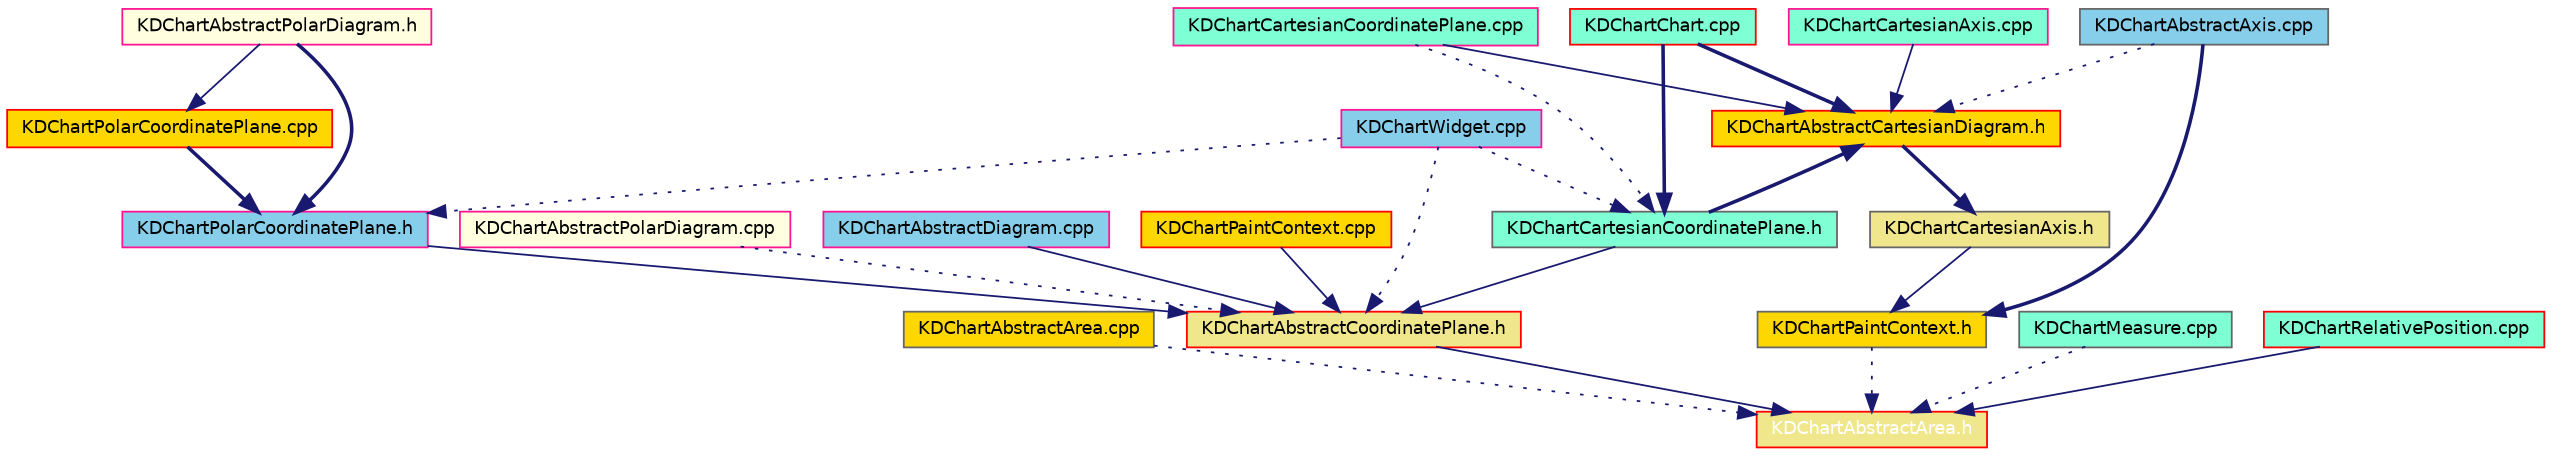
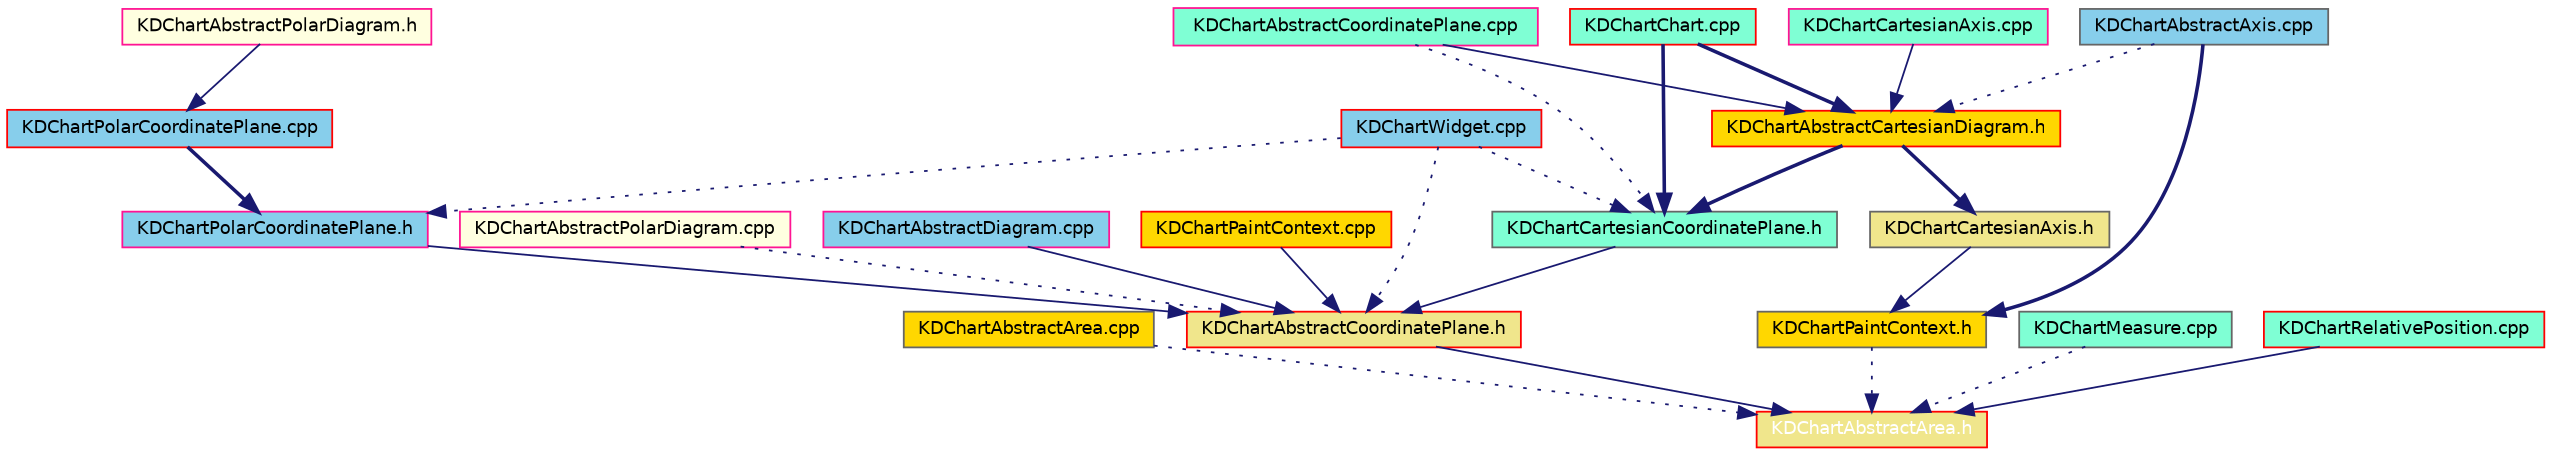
(1356, 27) -> (1356, 27)
(351, 119) -> none
(170, 129) -> (170, 129)
(1441, 129) -> (1441, 129)
(1777, 184) -> (1774, 174)
